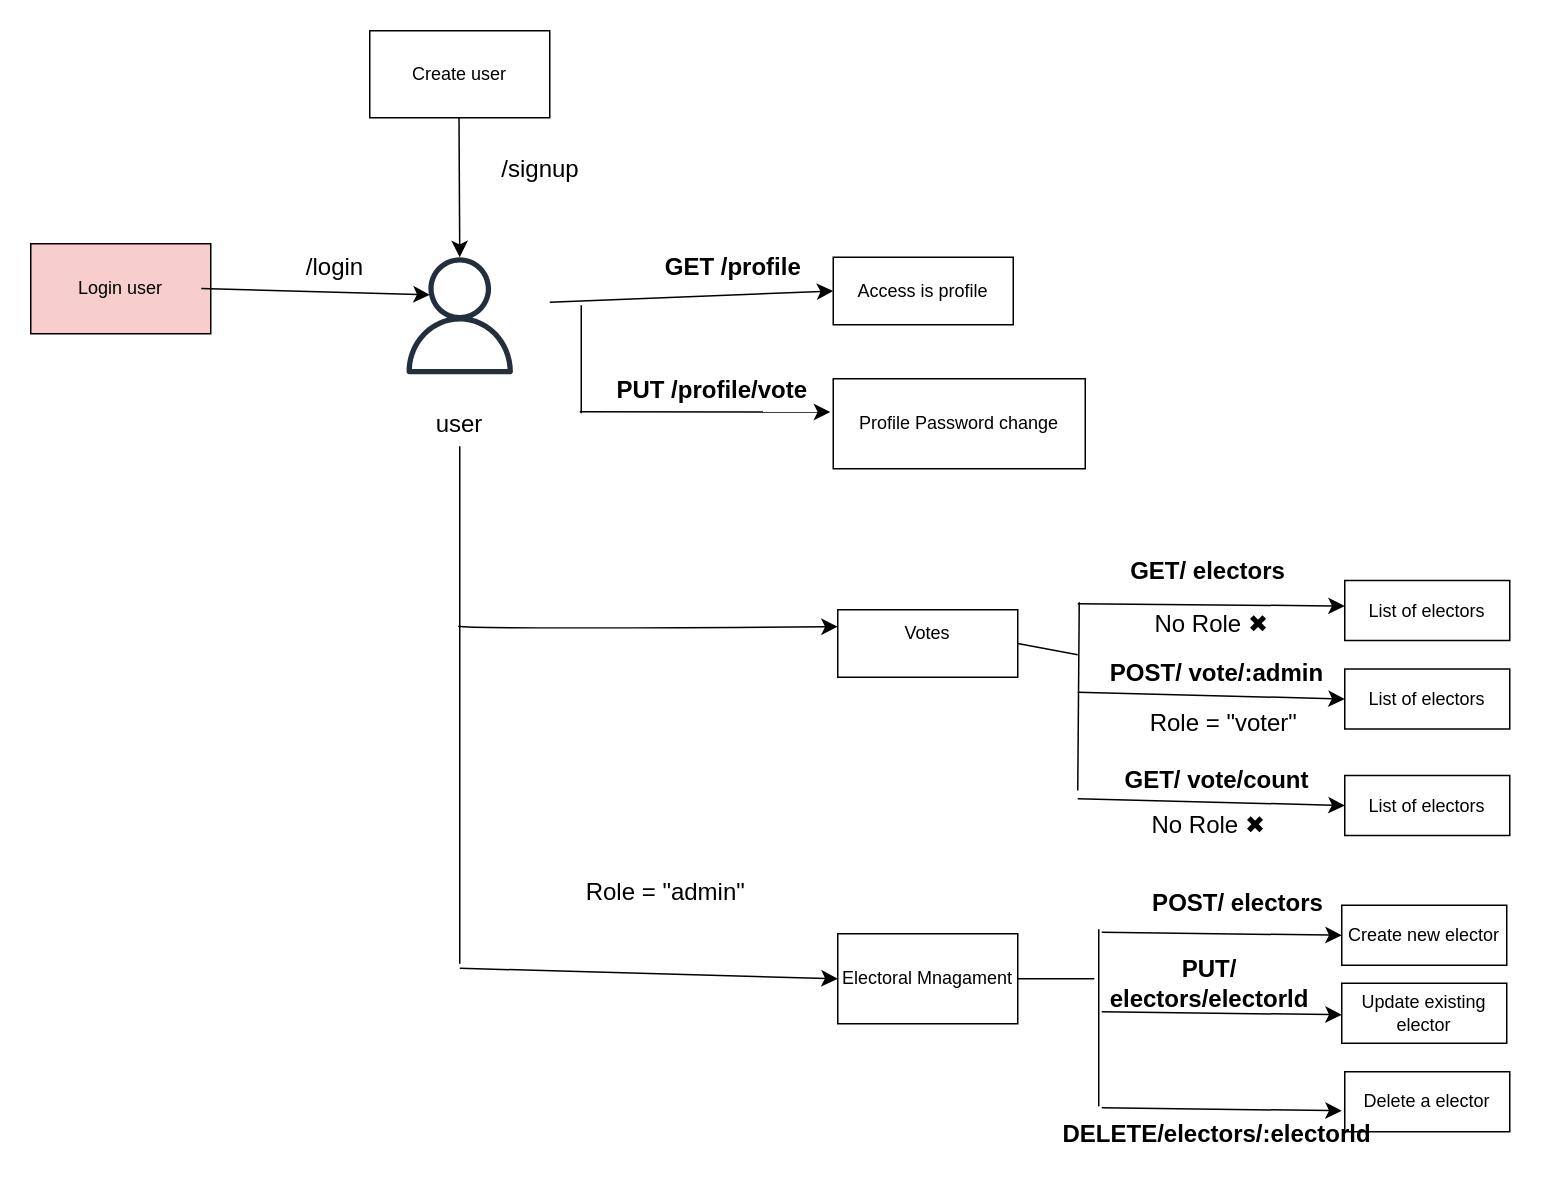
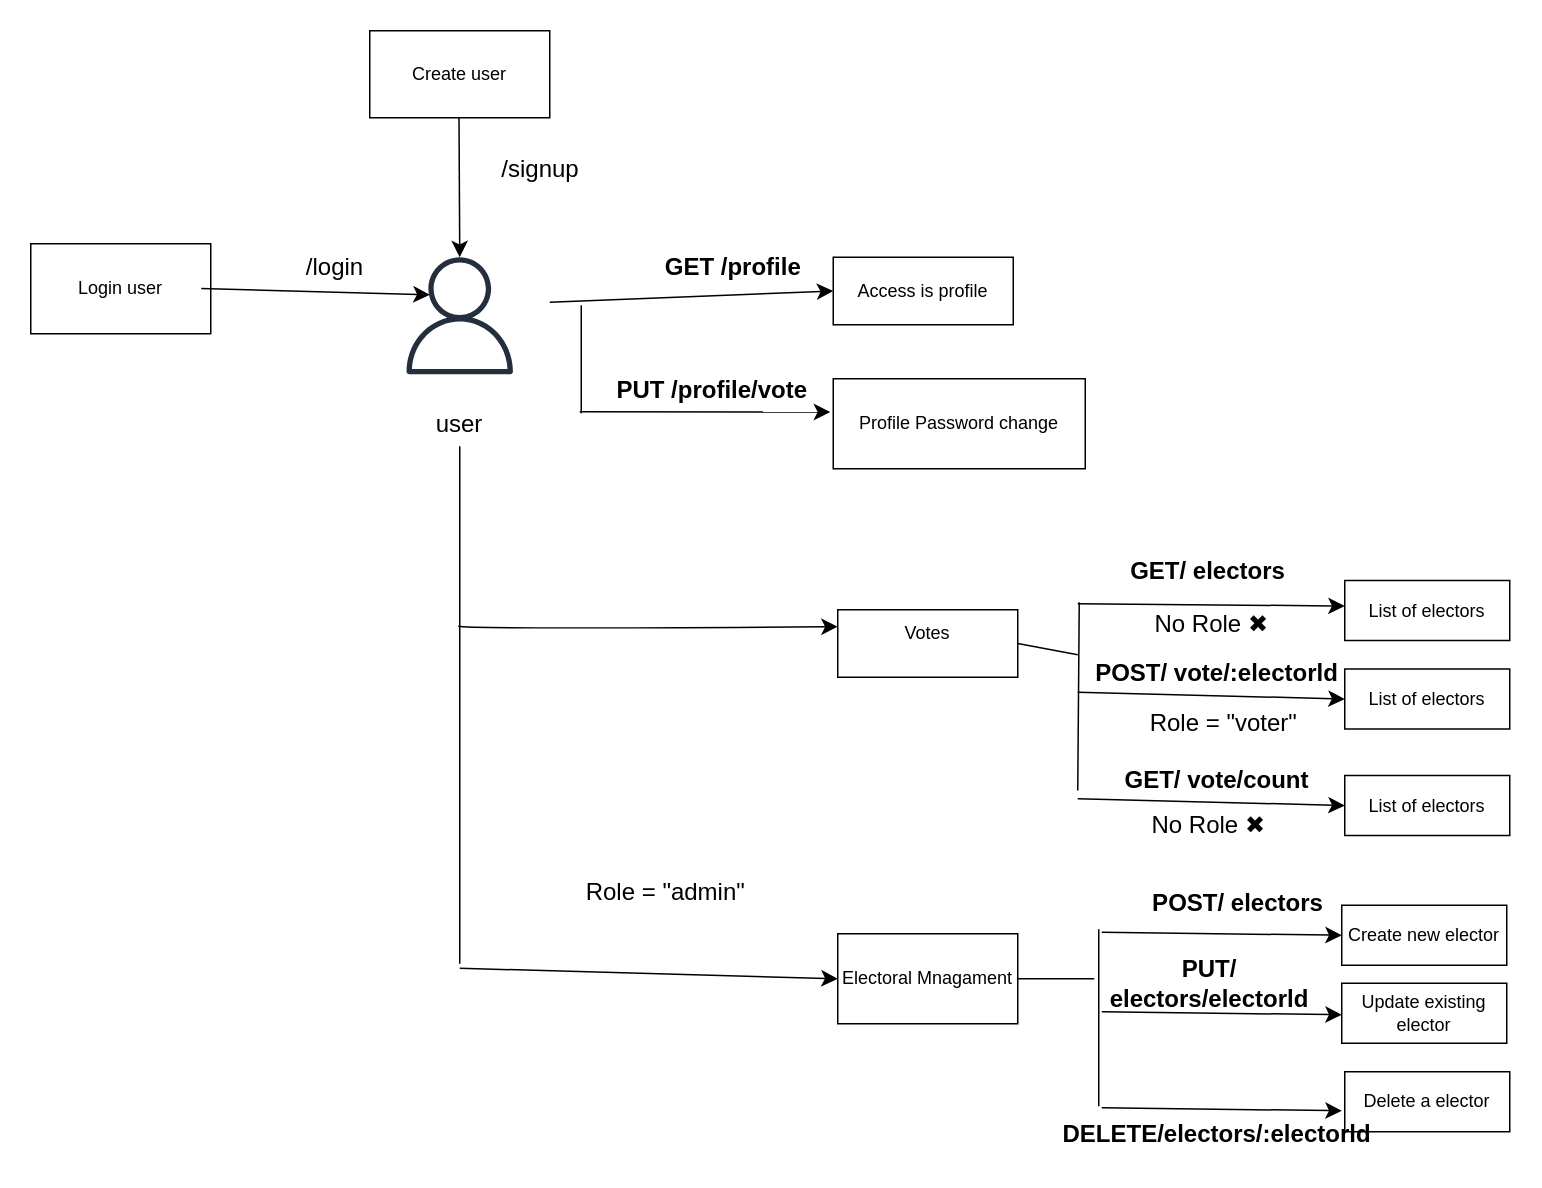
(121, 289) -> (121, 289)
(1217, 673) -> (1217, 673)
